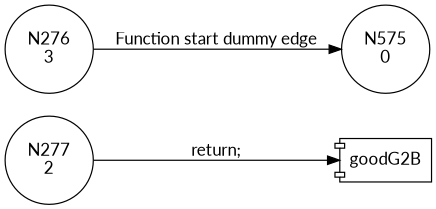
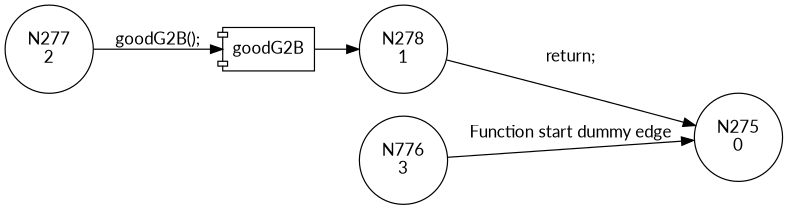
(49, 49) -> (403, 160)
(386, 49) -> (738, 137)
none -> (403, 49)
(217, 151) -> (158, 40)
